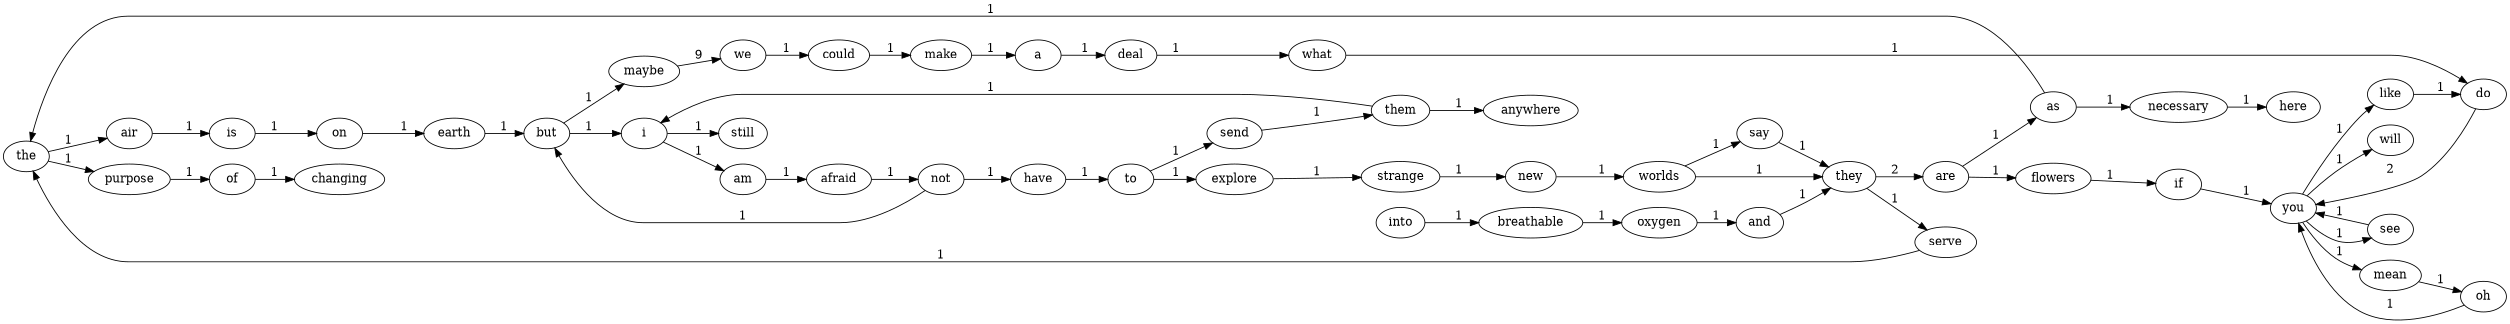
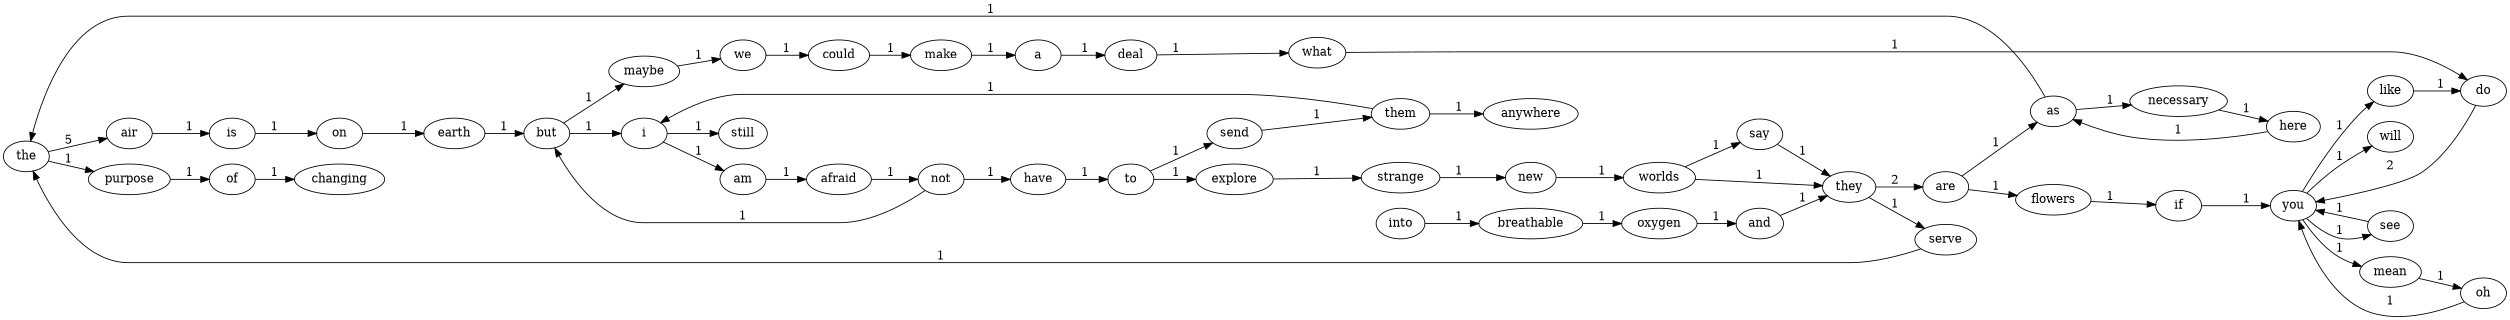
(699, 56) -> (699, 56)
none -> (2173, 140)
(69, 141) -> (69, 141)
